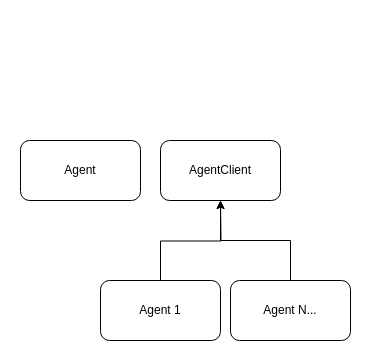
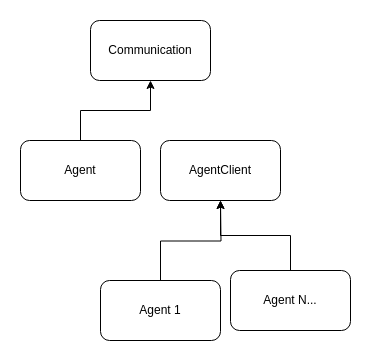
none -> (151, 51)
none -> (112, 111)
(291, 311) -> (291, 301)
